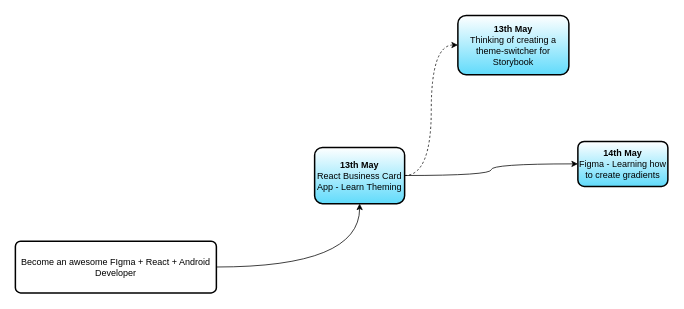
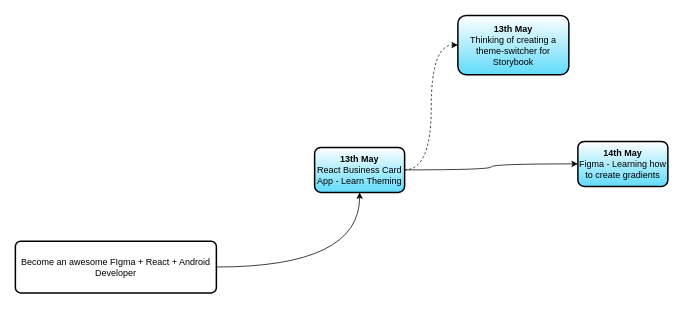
(360, 176) -> (360, 170)
